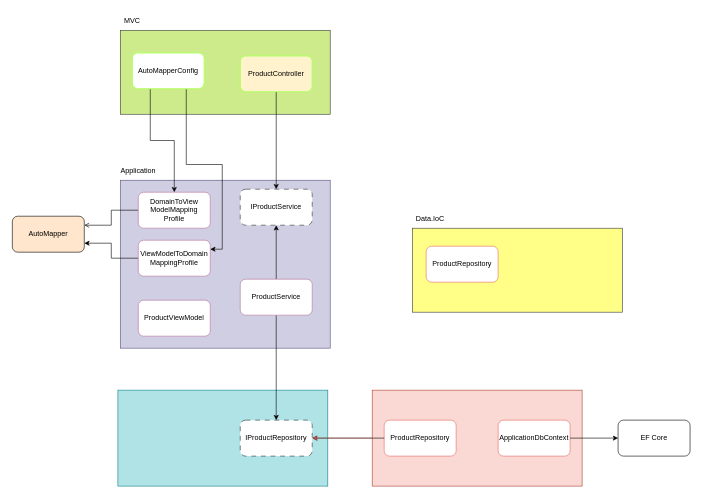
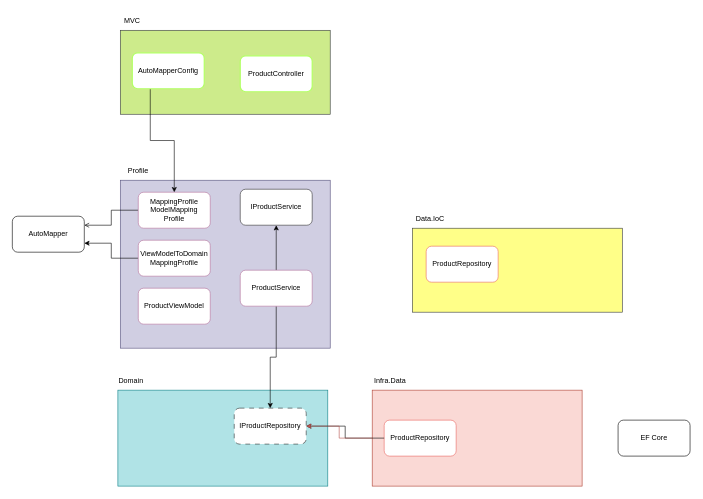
(276, 74) -> (276, 74)
(186, 165) -> none
(138, 171) -> (138, 171)
(276, 183) -> none
(276, 207) -> (276, 207)
(174, 210) -> (174, 210)
(48, 234) -> (48, 234)
(276, 297) -> (276, 288)
(174, 318) -> (174, 306)
none -> (131, 381)
none -> (390, 381)
(276, 438) -> (270, 426)
(534, 438) -> none
(612, 438) -> none
